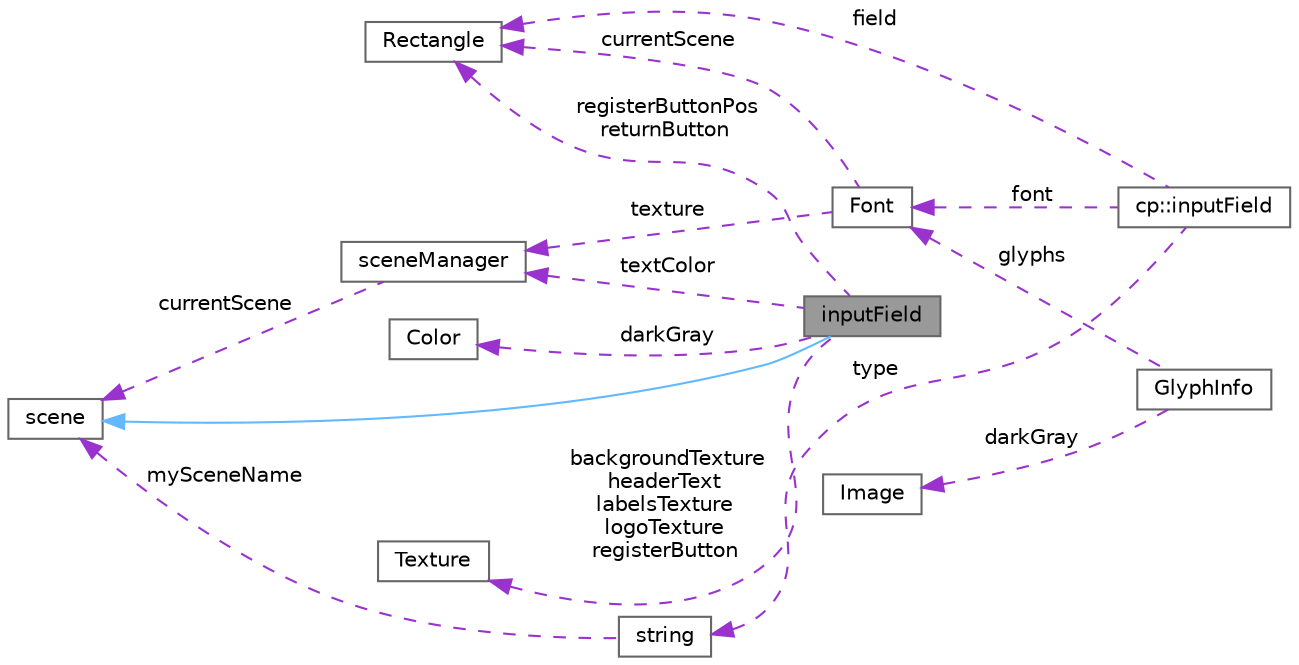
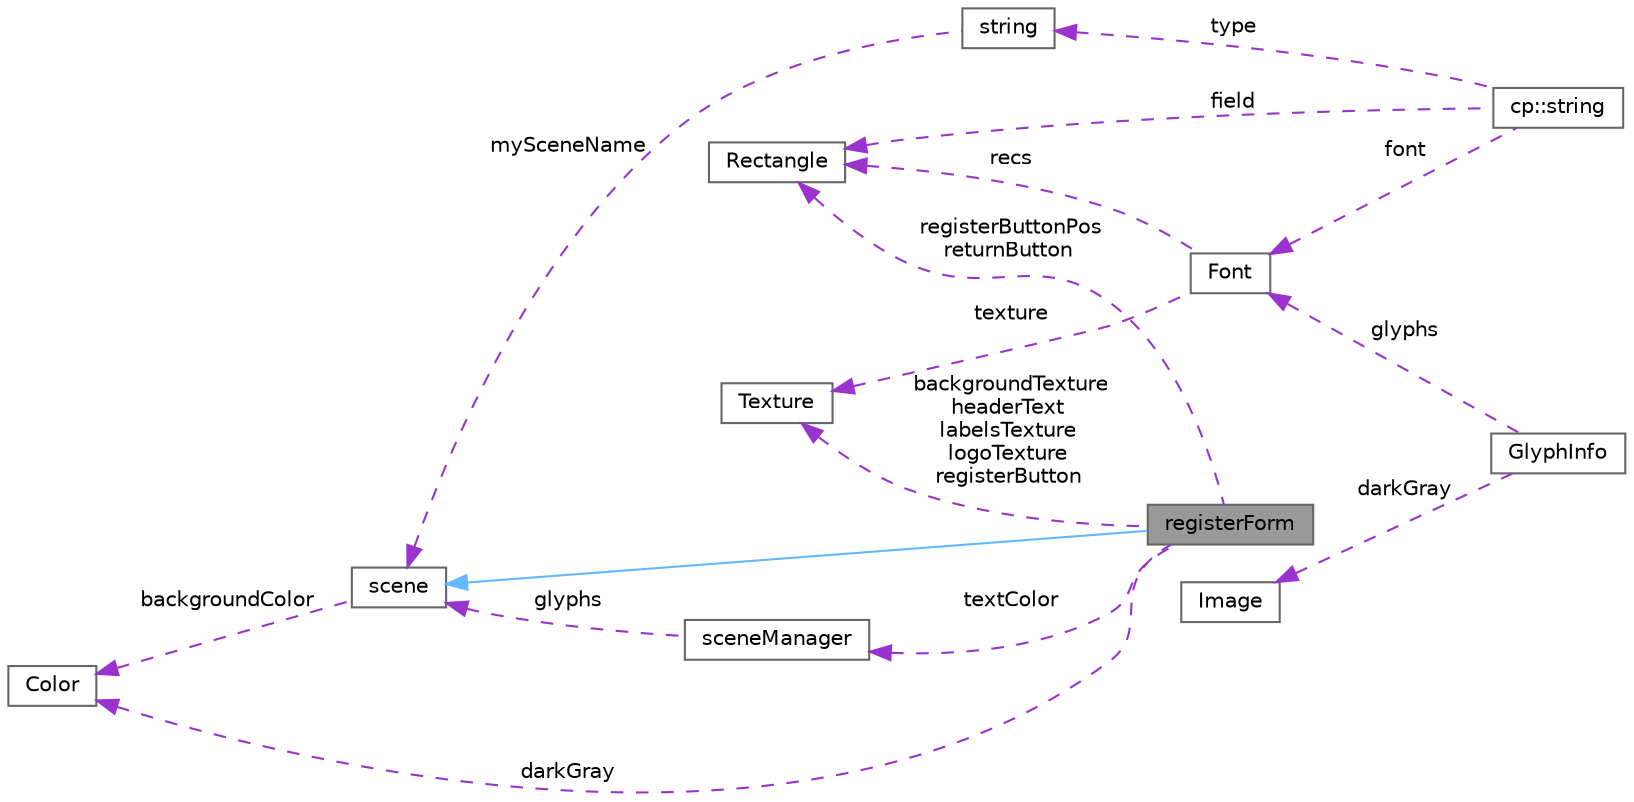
(665, 41) -> (1008, 159)
(1204, 207) -> (1558, 108)
(690, 230) -> (1024, 347)
(222, 305) -> (566, 601)
(872, 316) -> (1230, 525)
none -> (234, 634)
